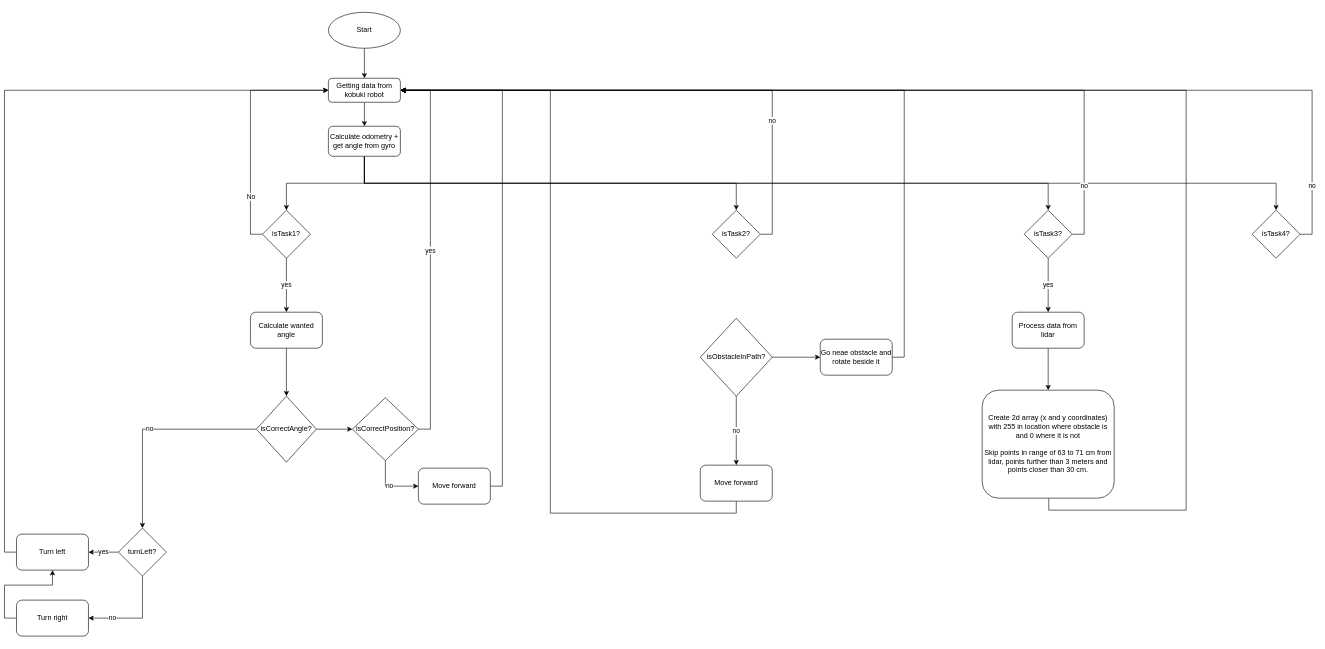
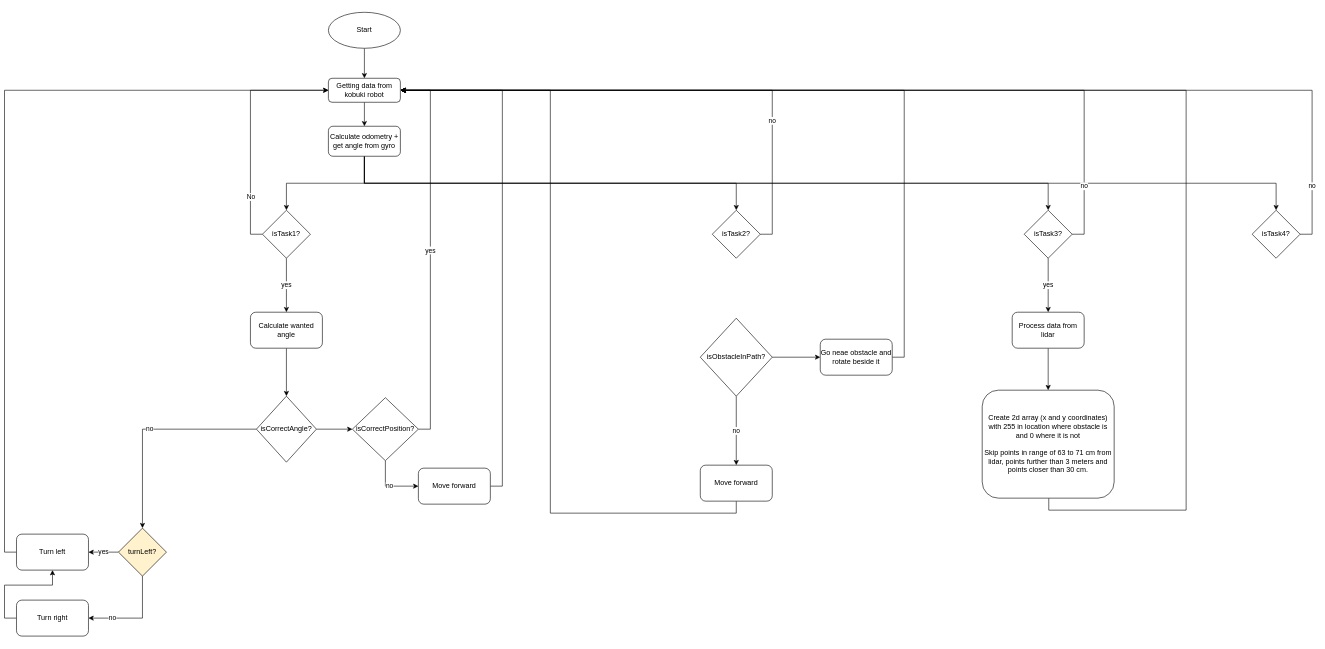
(143, 552) -> (143, 552)
